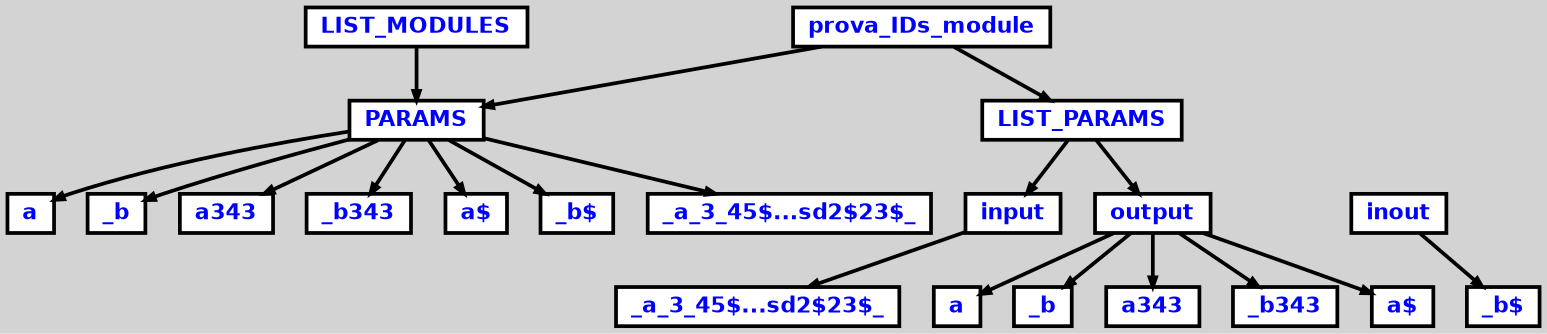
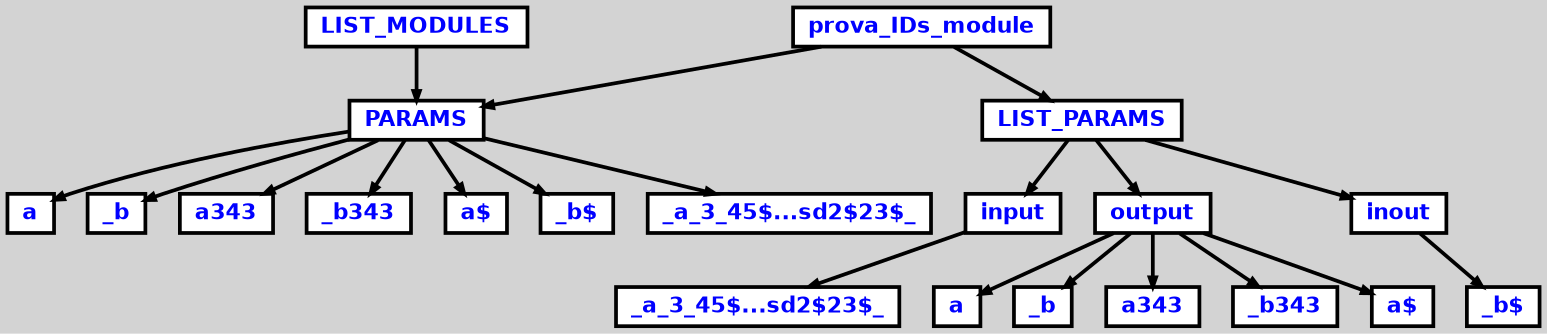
none -> (1244, 168)
